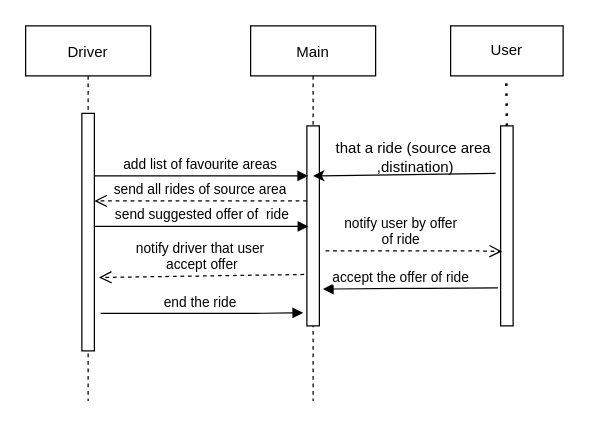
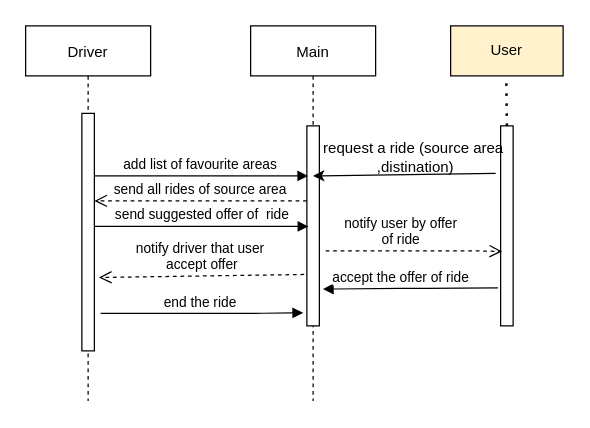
(507, 51) -> (507, 51)
(414, 157) -> (414, 157)
